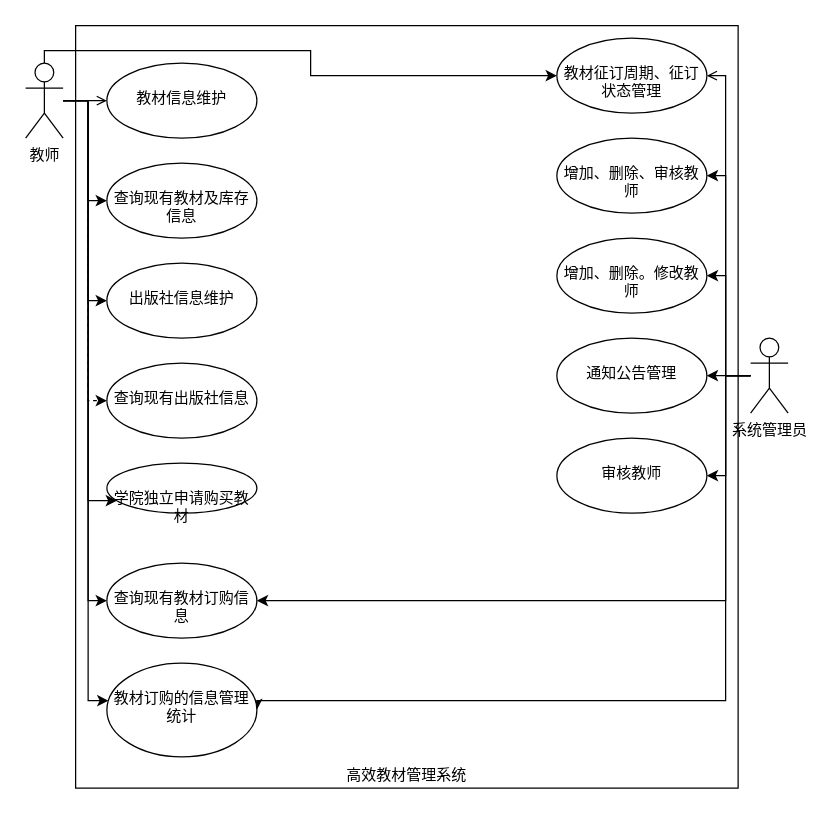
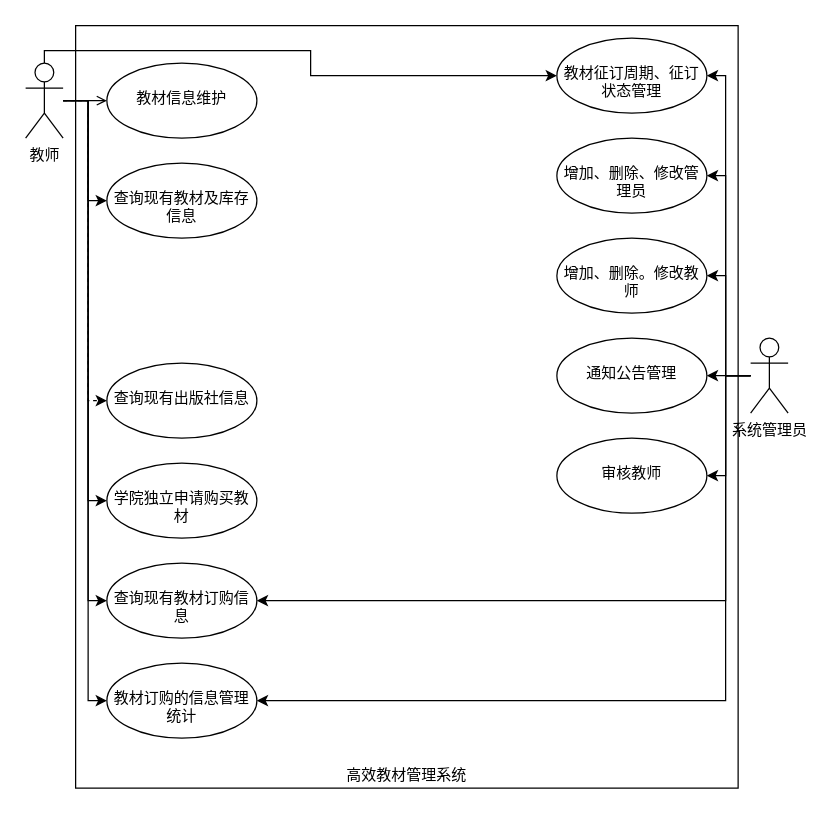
(714, 76) -> (717, 76)
(632, 165) -> (632, 165)
(95, 301) -> none
(182, 301) -> none
(182, 488) -> (182, 501)
(182, 710) -> (182, 701)
